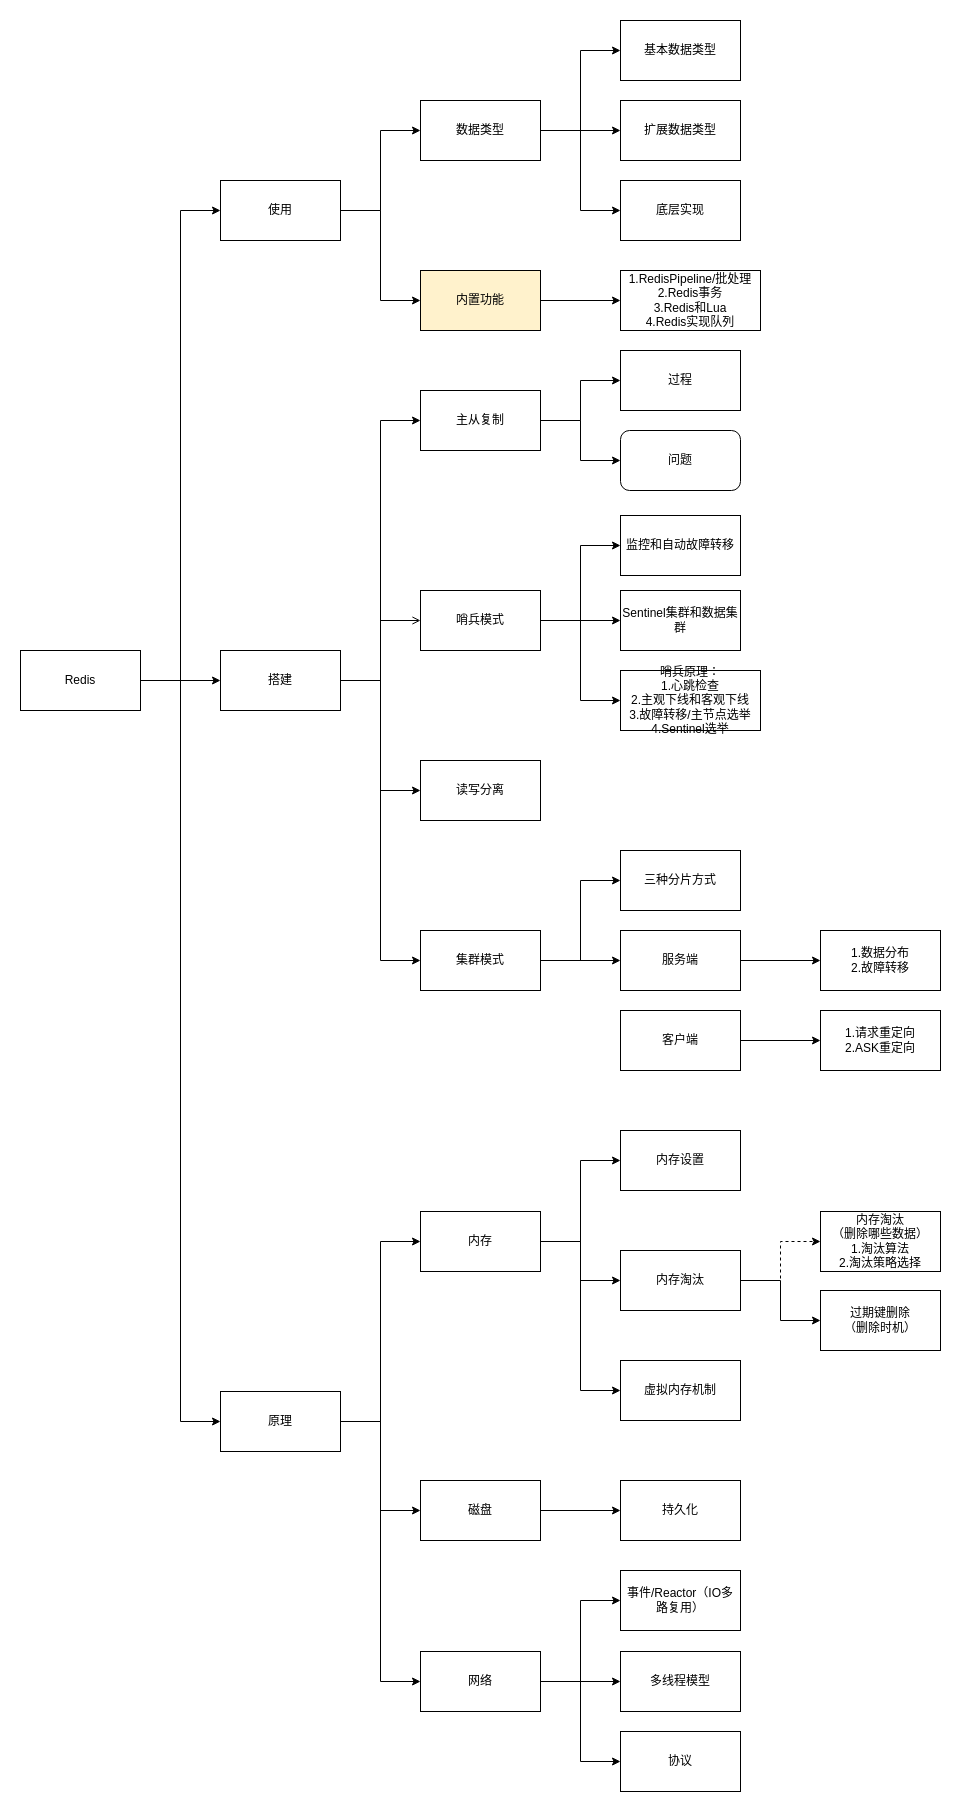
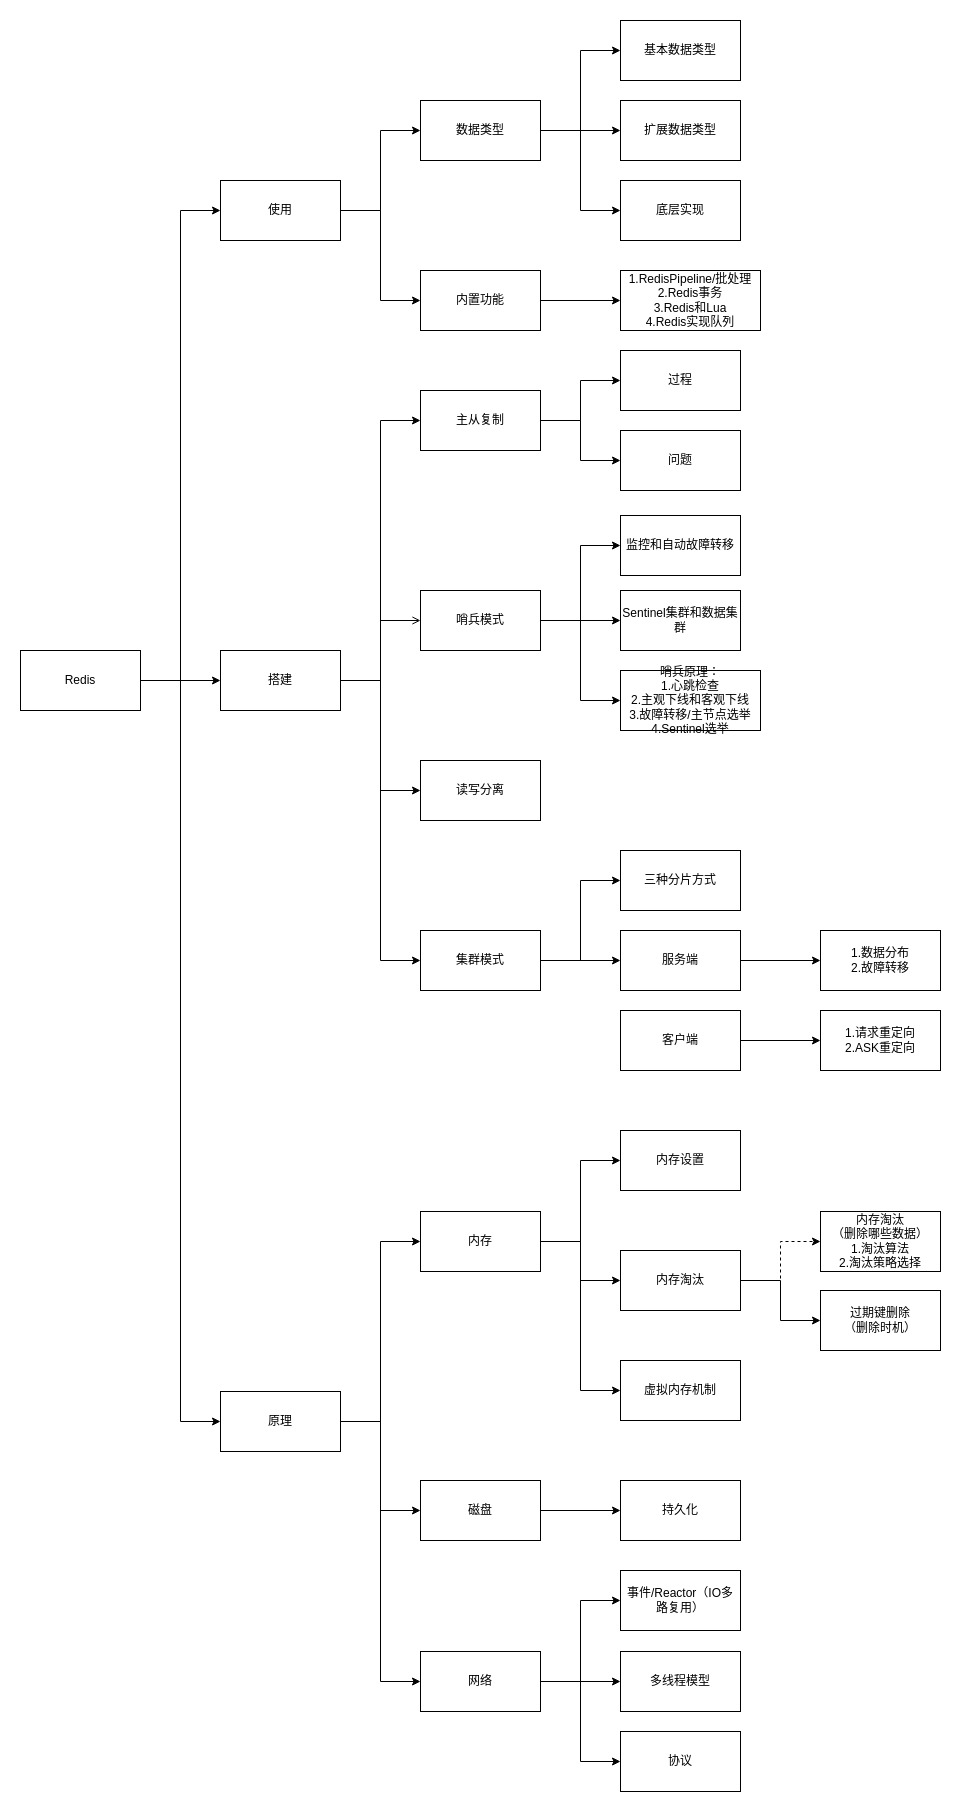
(481, 301) -> (481, 301)
(681, 461) -> (681, 461)
